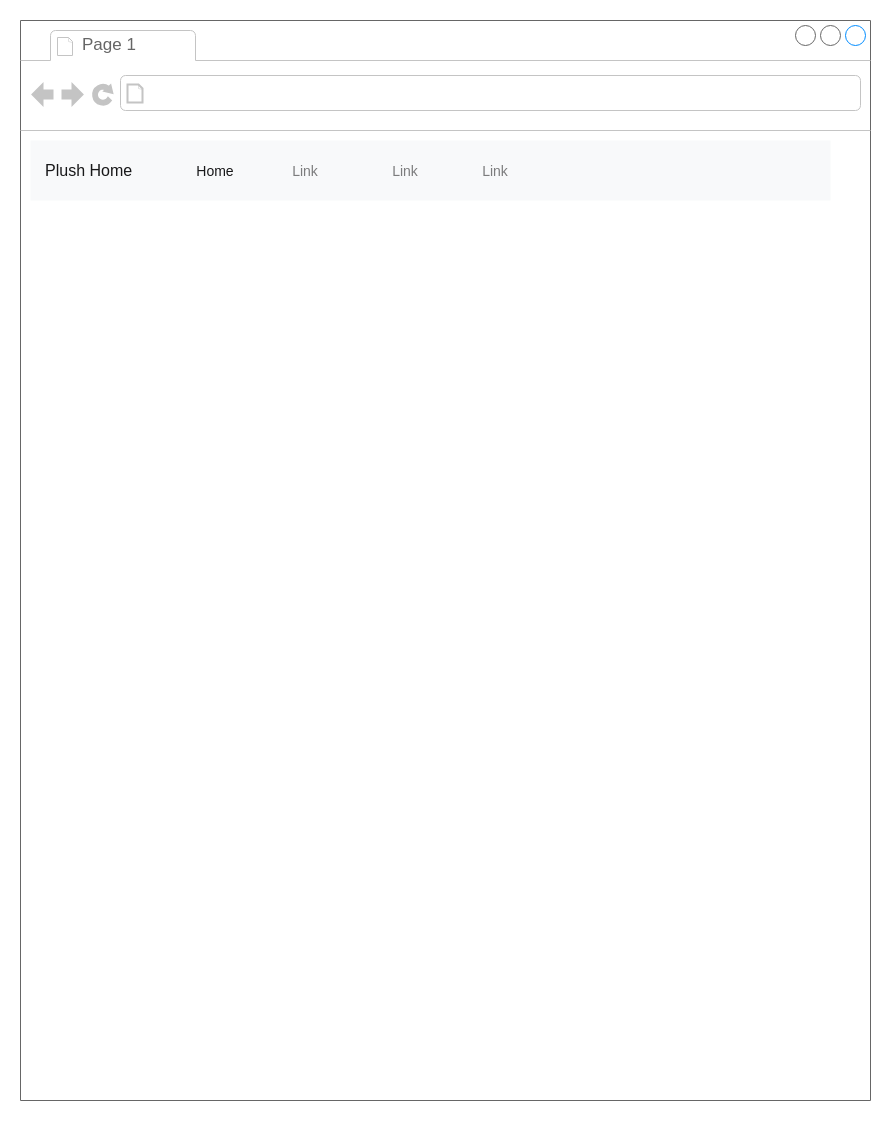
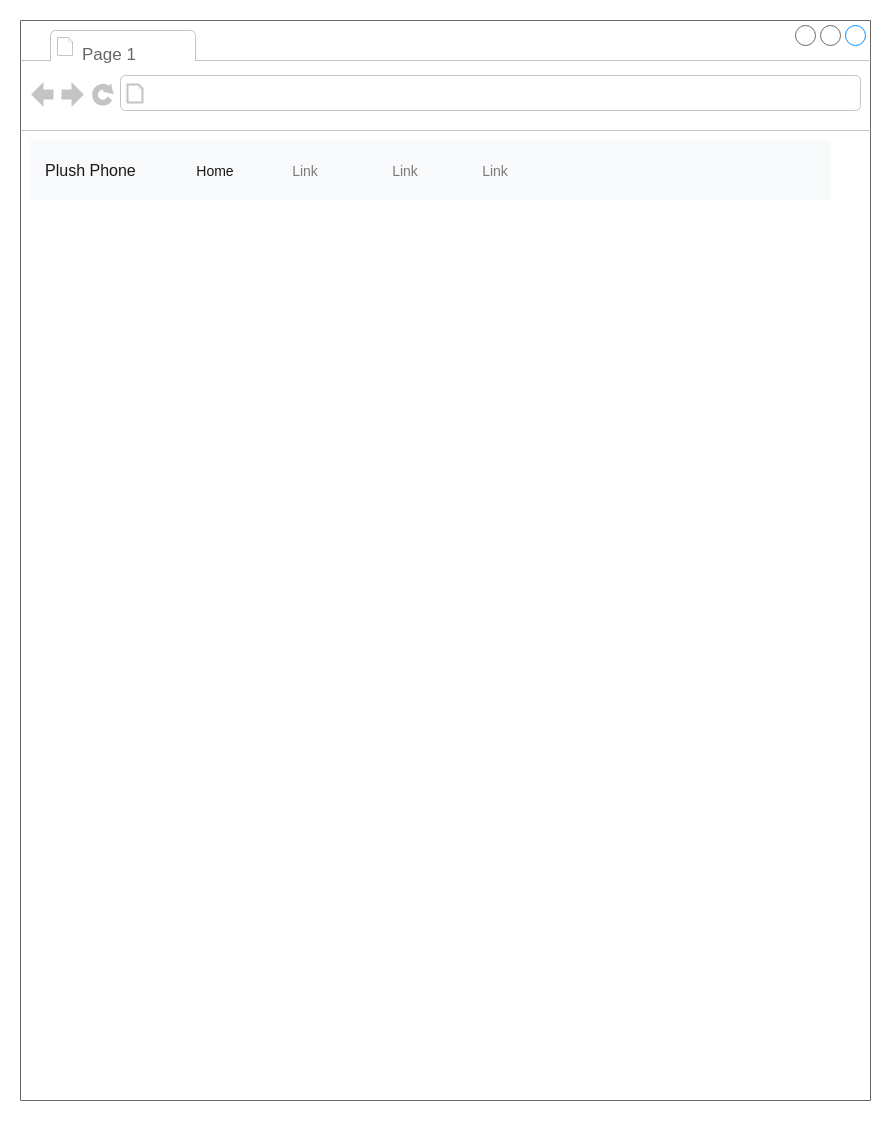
(136, 46) -> (151, 55)
(86, 171) -> (91, 171)
